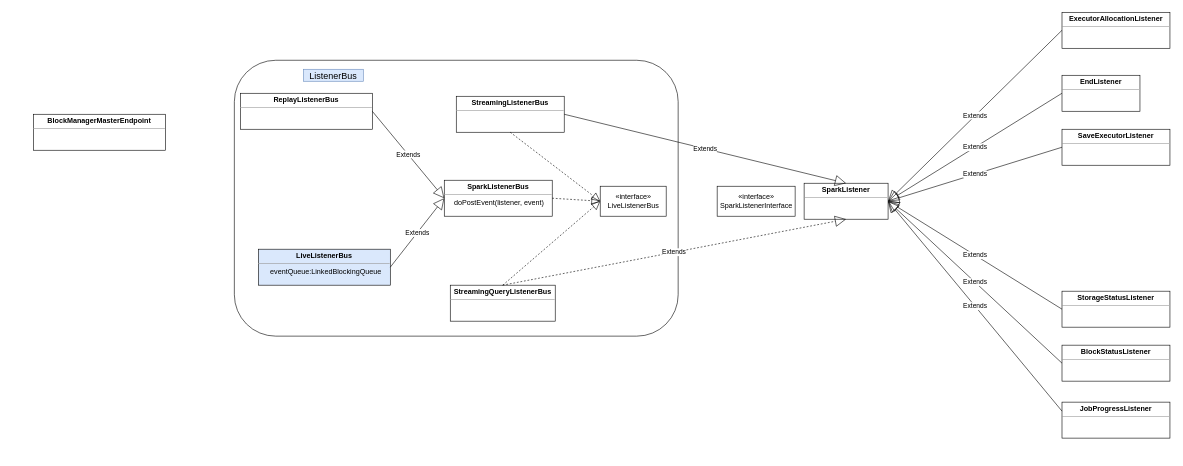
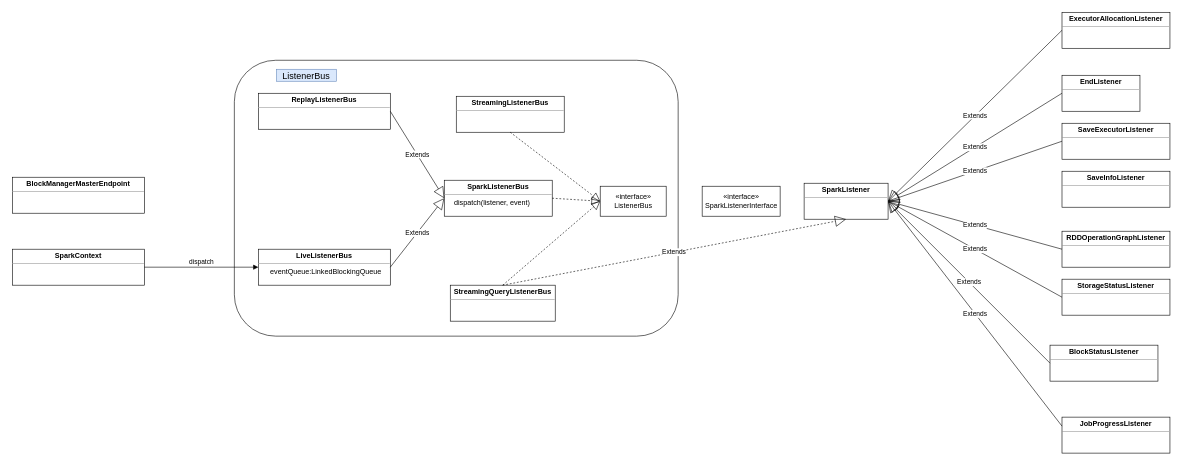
(333, 75) -> (306, 75)
(306, 111) -> (324, 111)
(99, 132) -> (78, 195)
(700, 147) -> none
(1116, 147) -> (1116, 141)
(497, 189) -> (490, 189)
none -> (1116, 189)
(634, 201) -> (634, 201)
(756, 201) -> (741, 201)
none -> (981, 227)
none -> (1116, 249)
none -> (78, 267)
none -> (198, 267)
(324, 267) -> (324, 267)
(1116, 309) -> (1116, 297)
(1116, 363) -> (1104, 363)
(1116, 420) -> (1116, 435)
